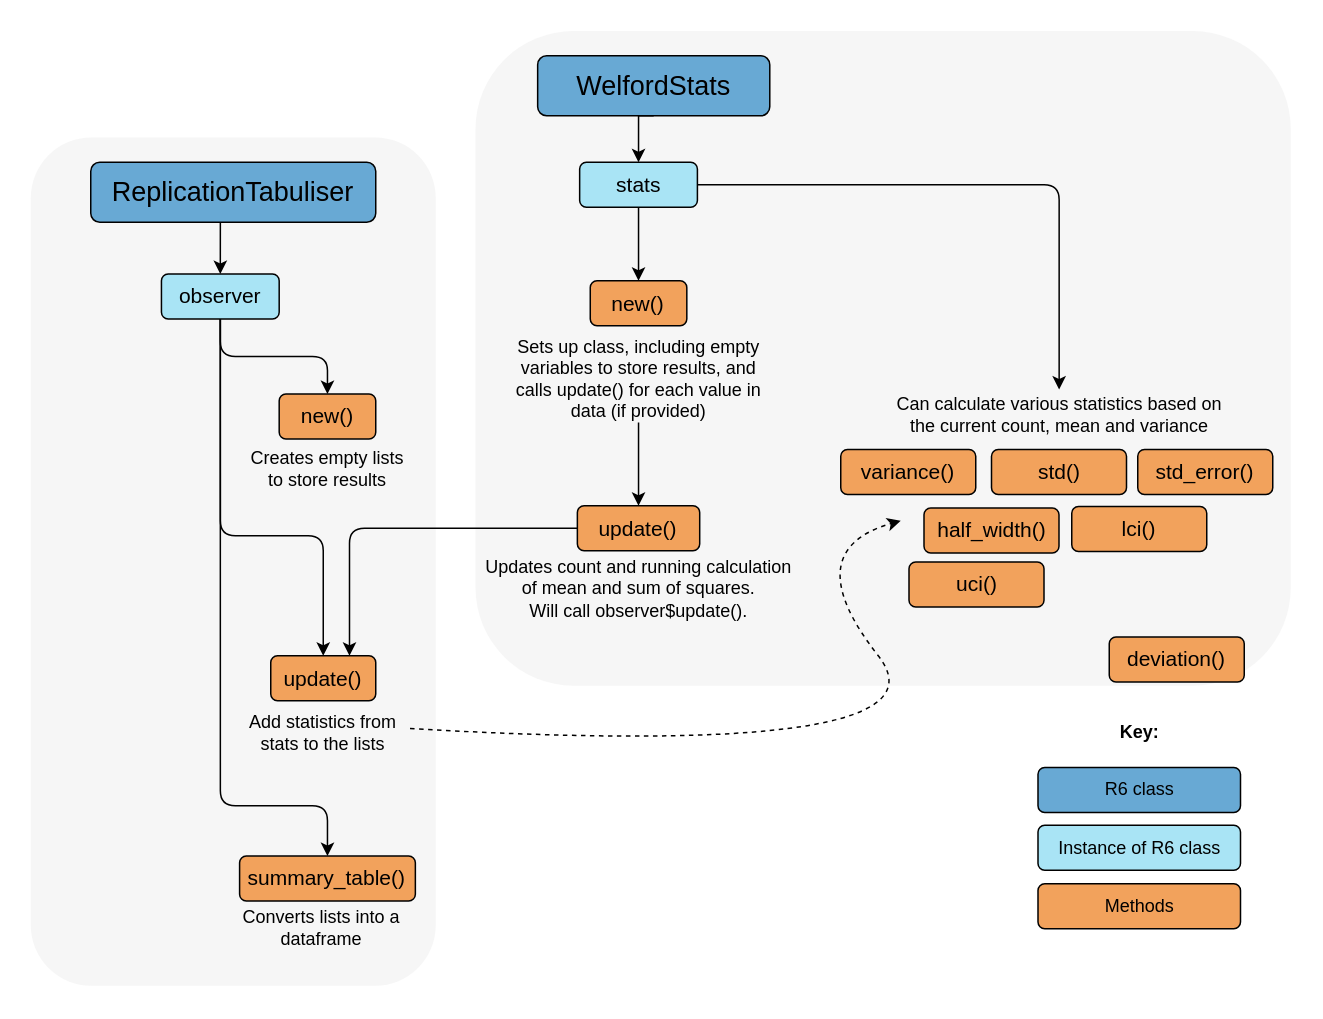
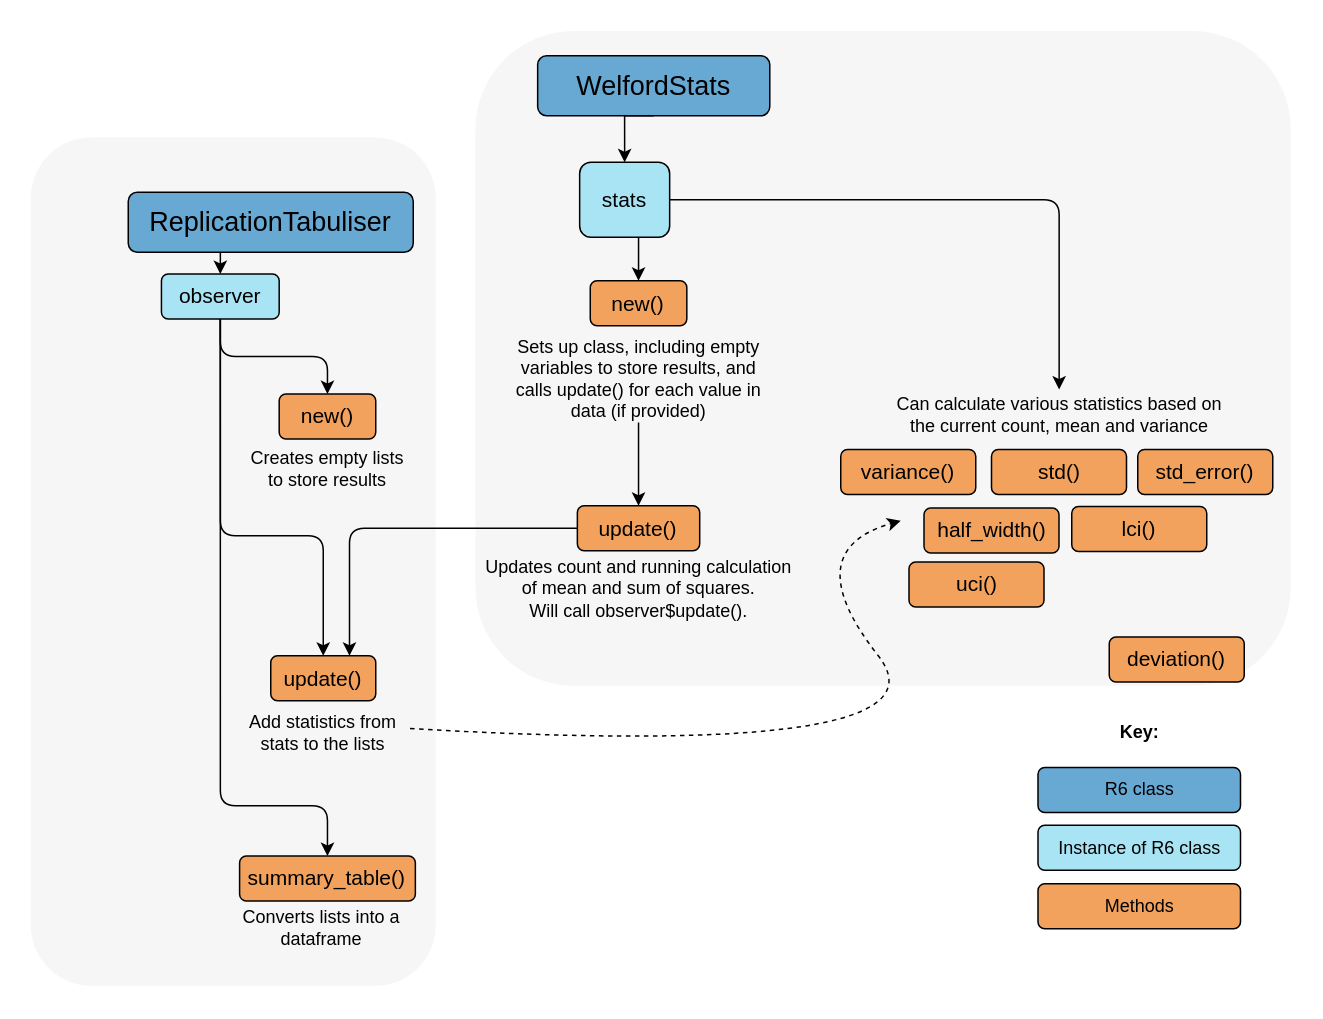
(639, 185) -> (625, 200)
(233, 192) -> (271, 222)
